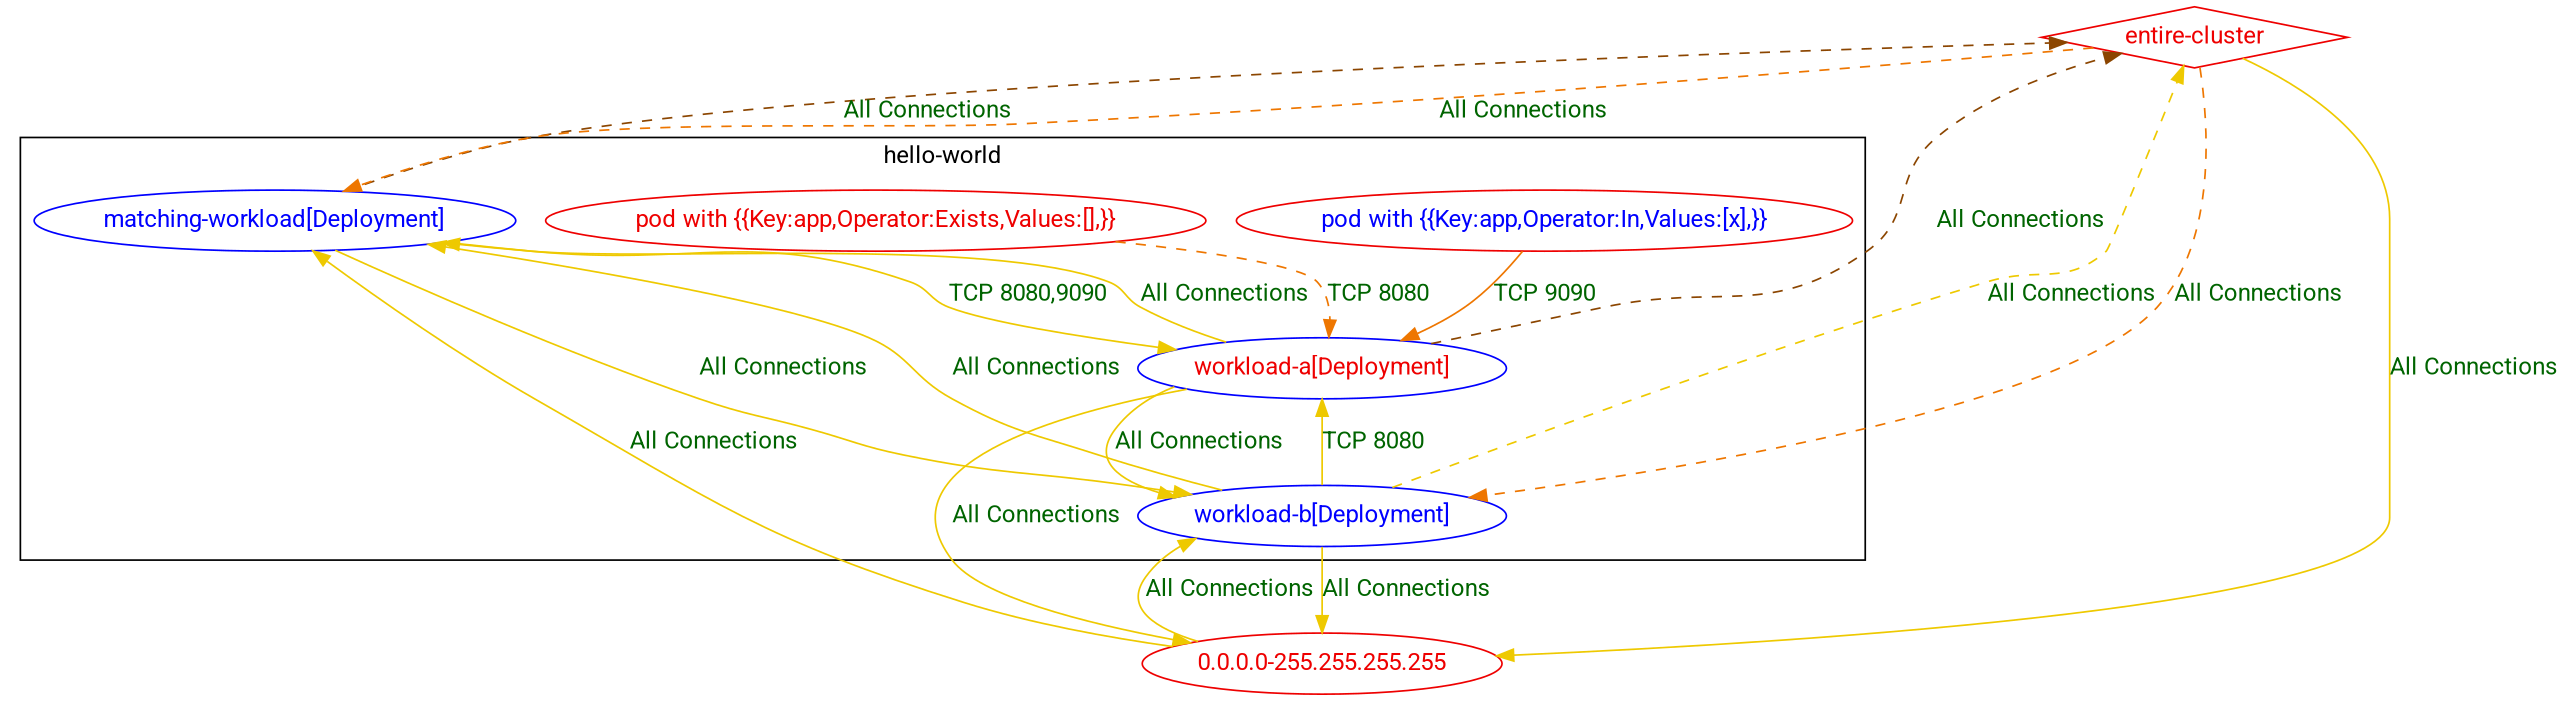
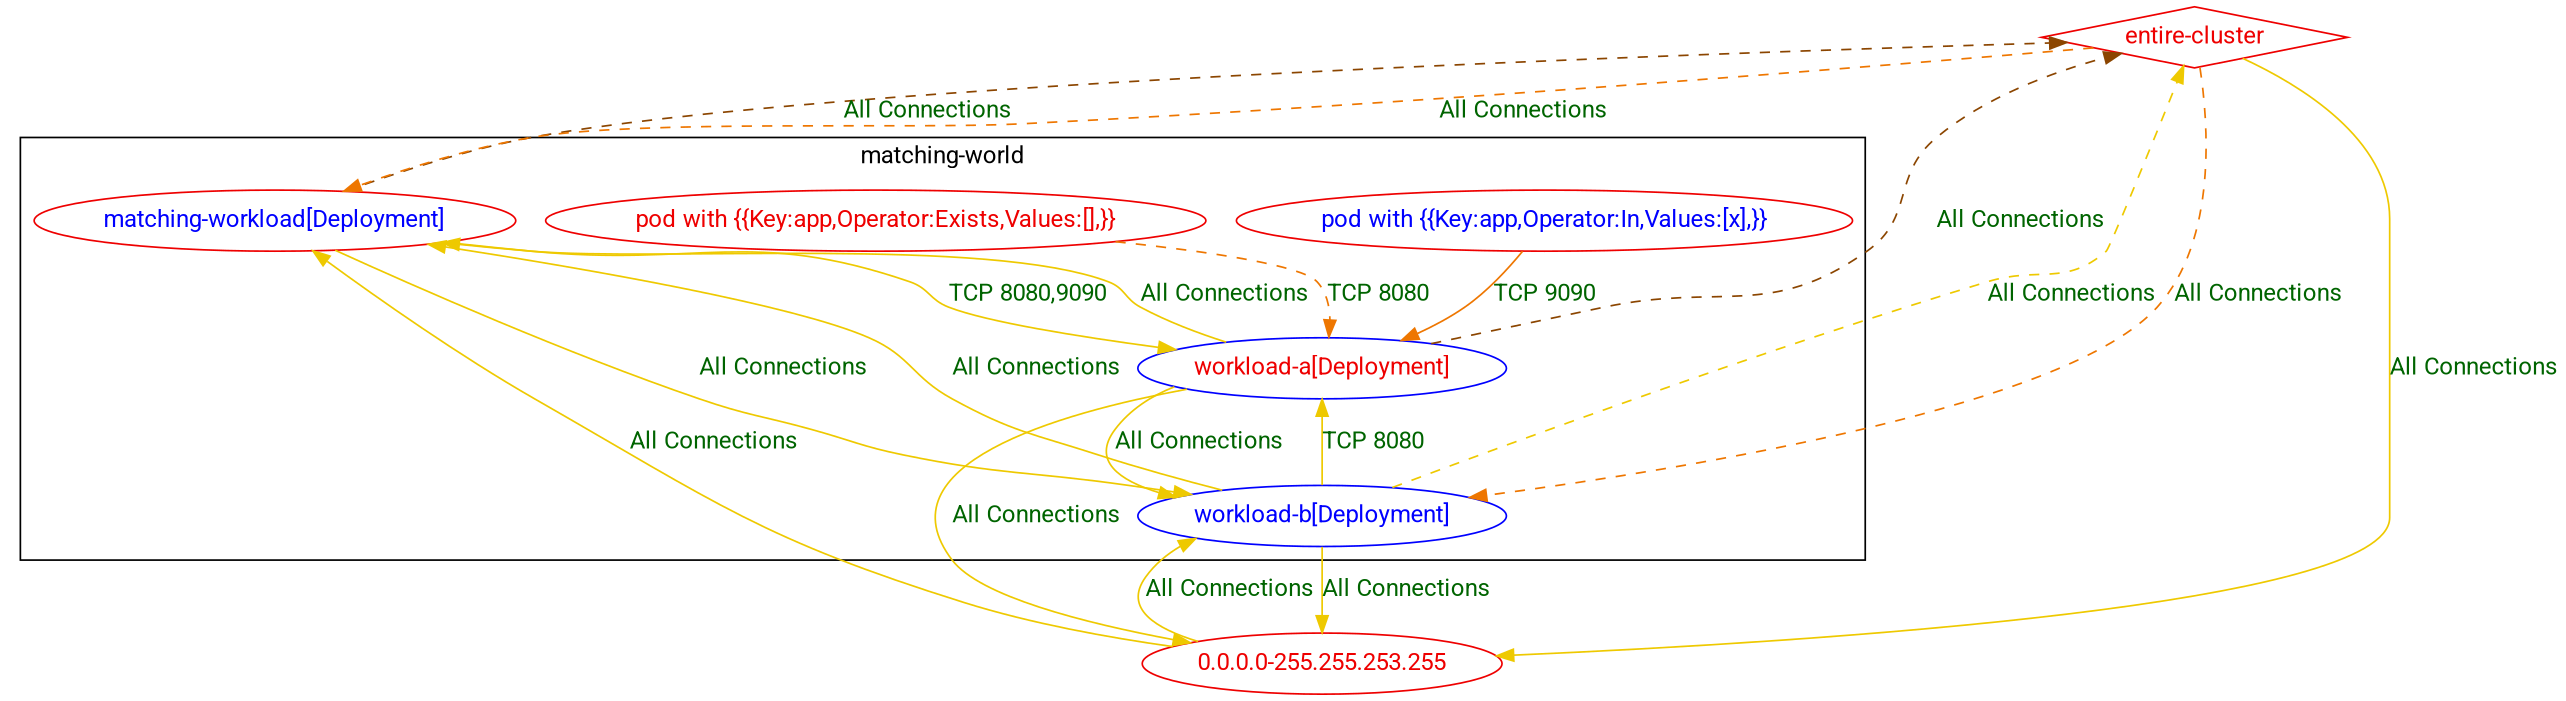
(943, 157) -> (943, 157)
(275, 221) -> (275, 221)
(1322, 664) -> (1322, 664)
